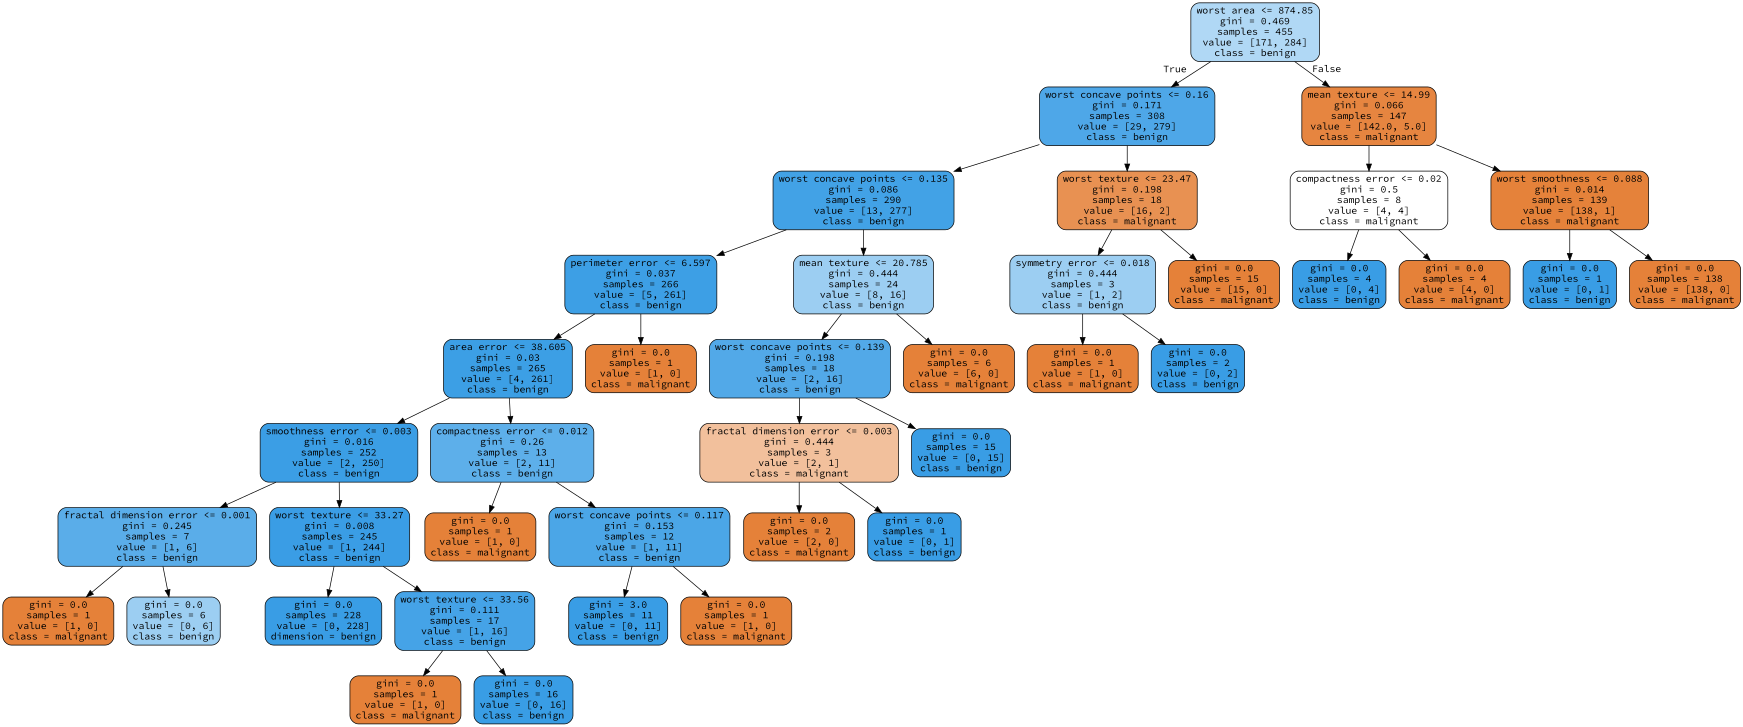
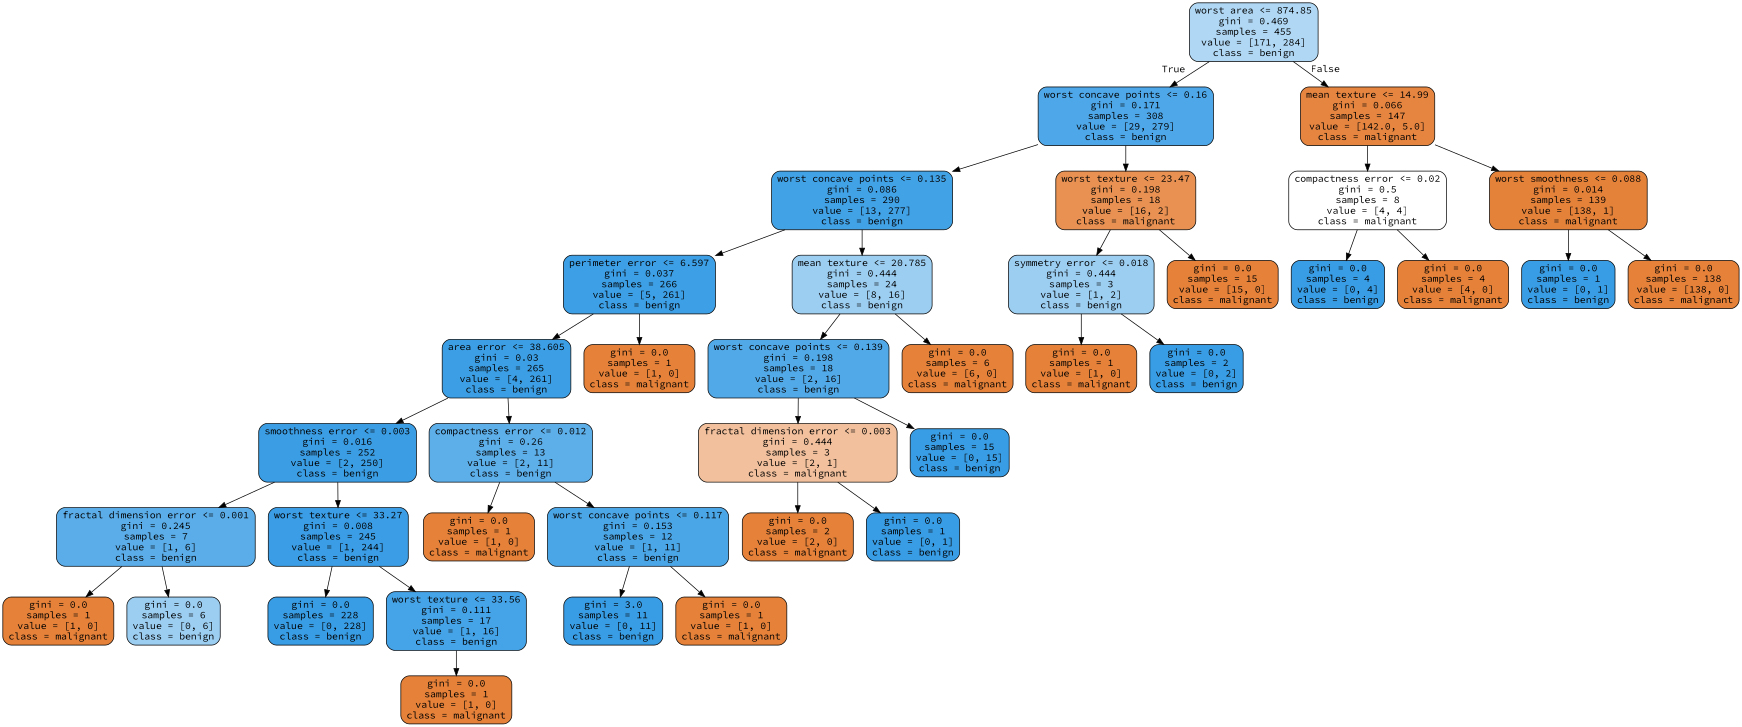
(323, 621) -> (321, 621)
(523, 700) -> none
